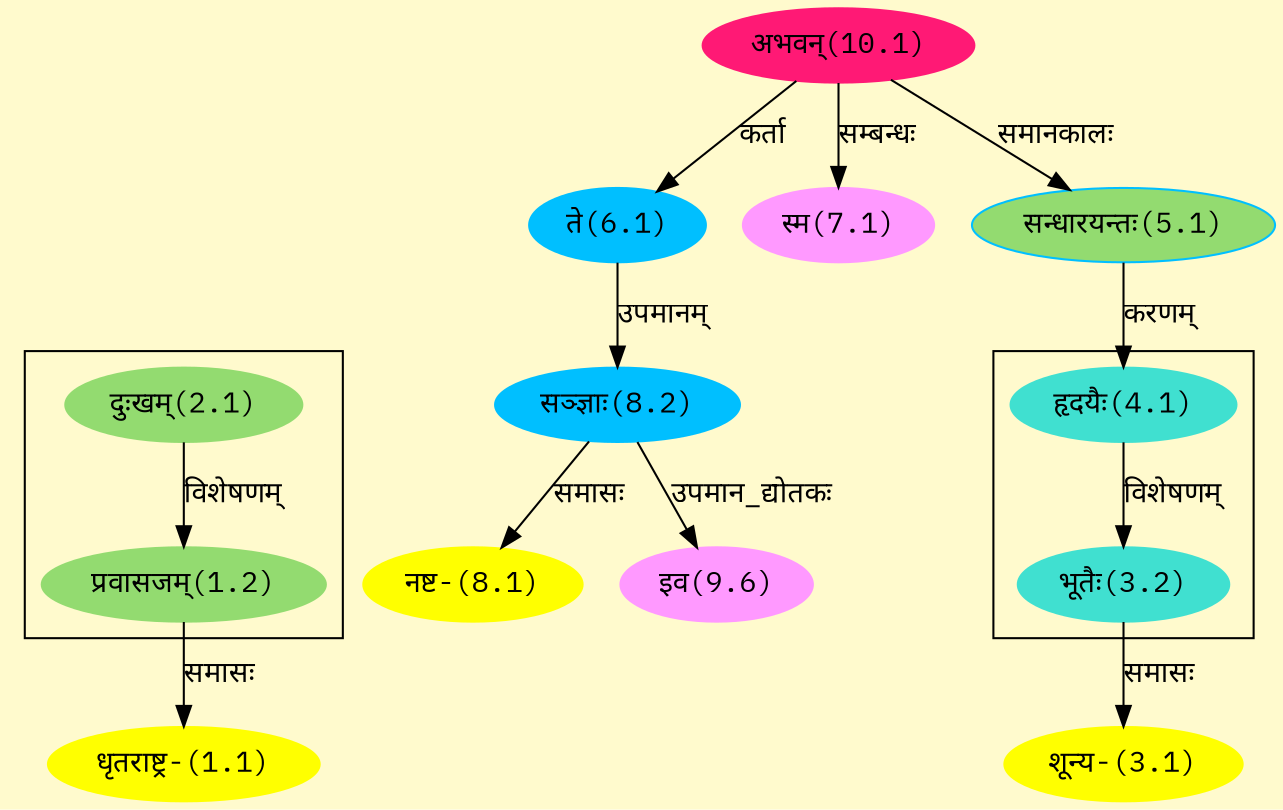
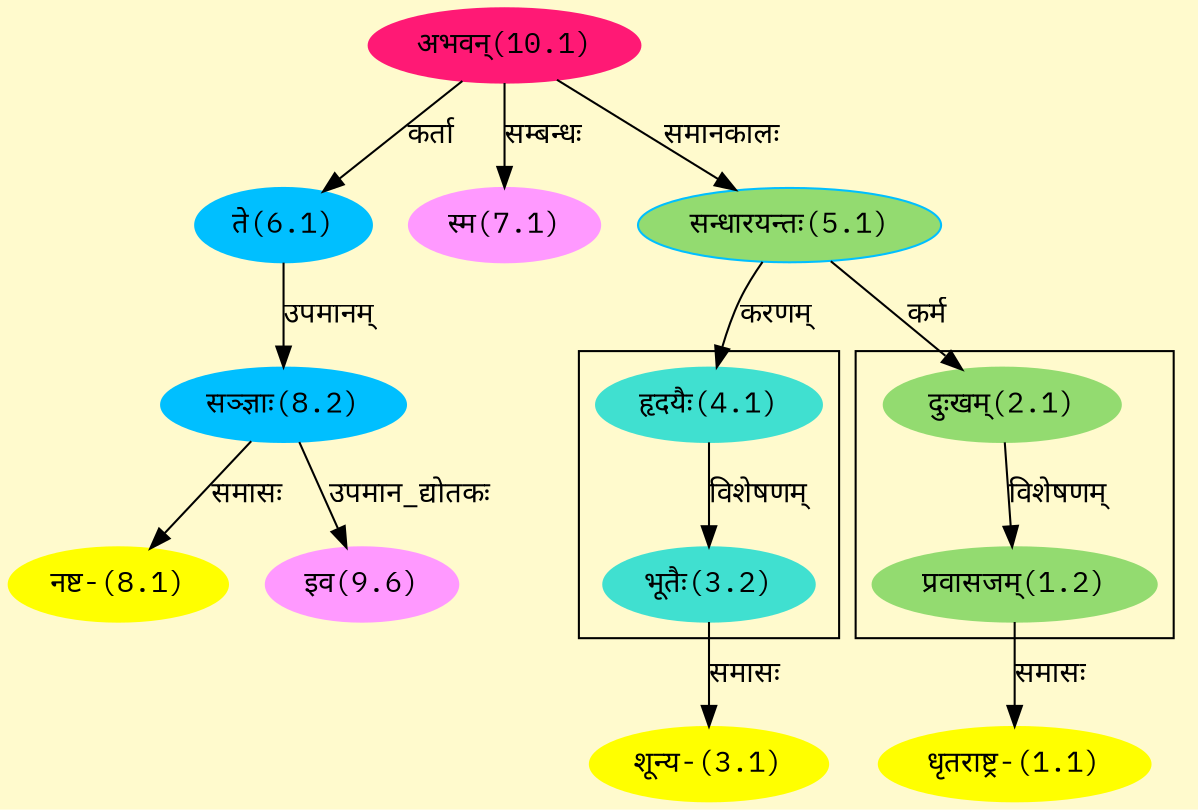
none -> (888, 309)
